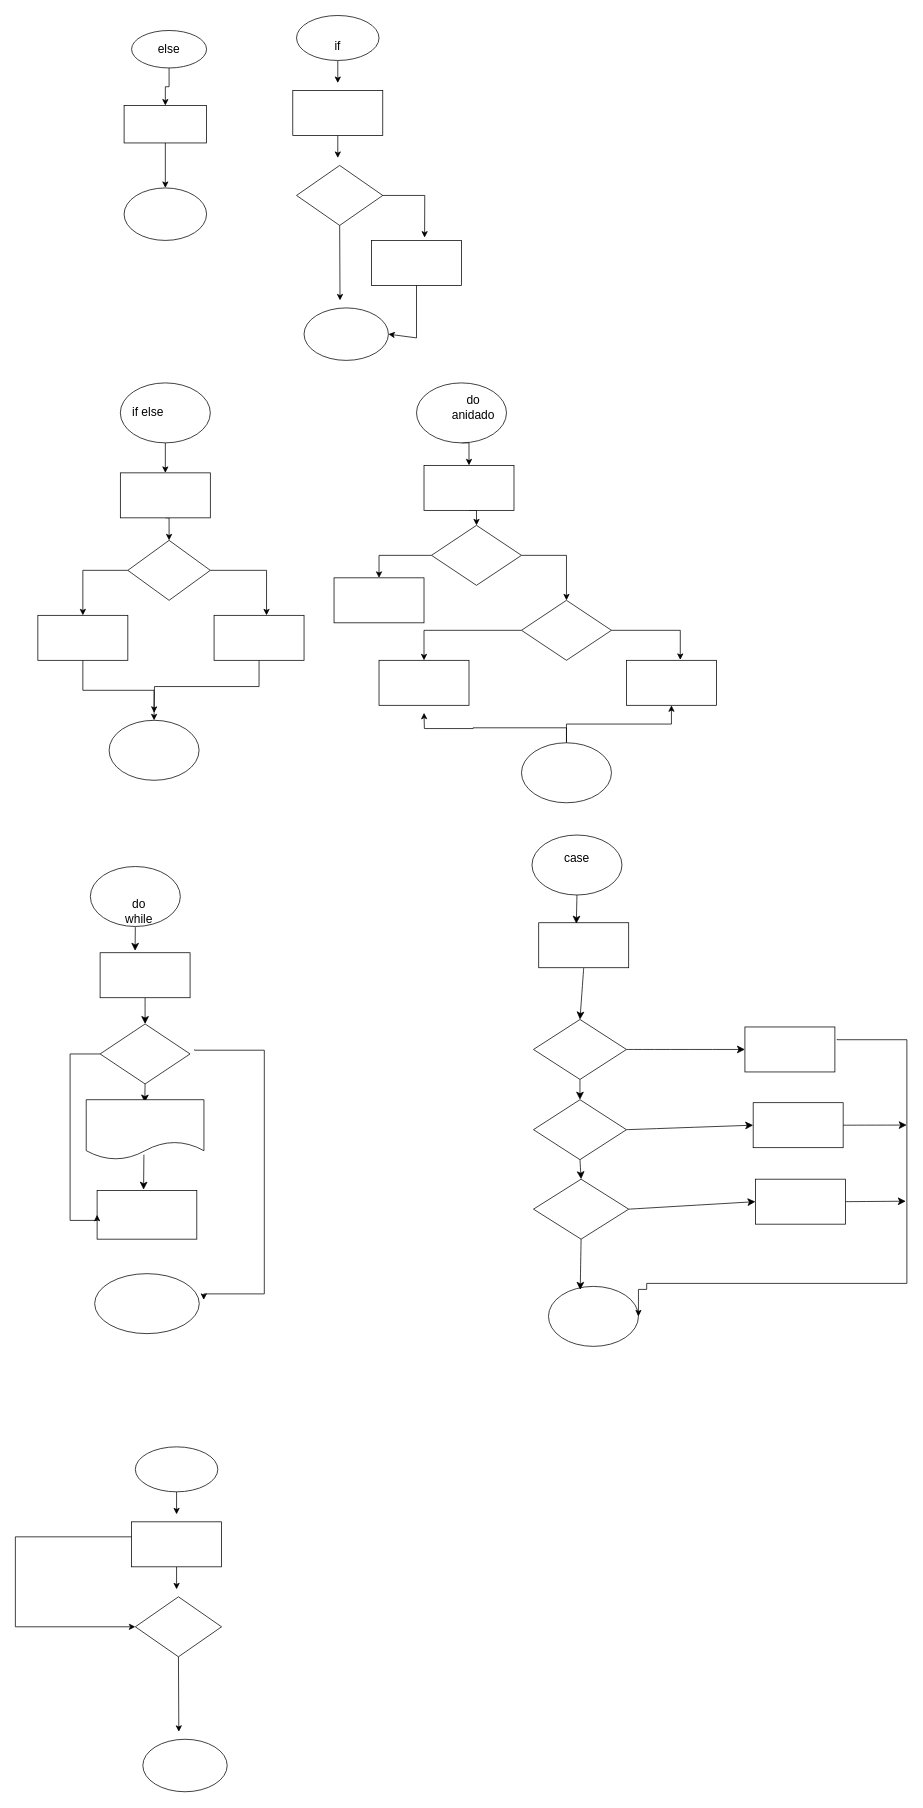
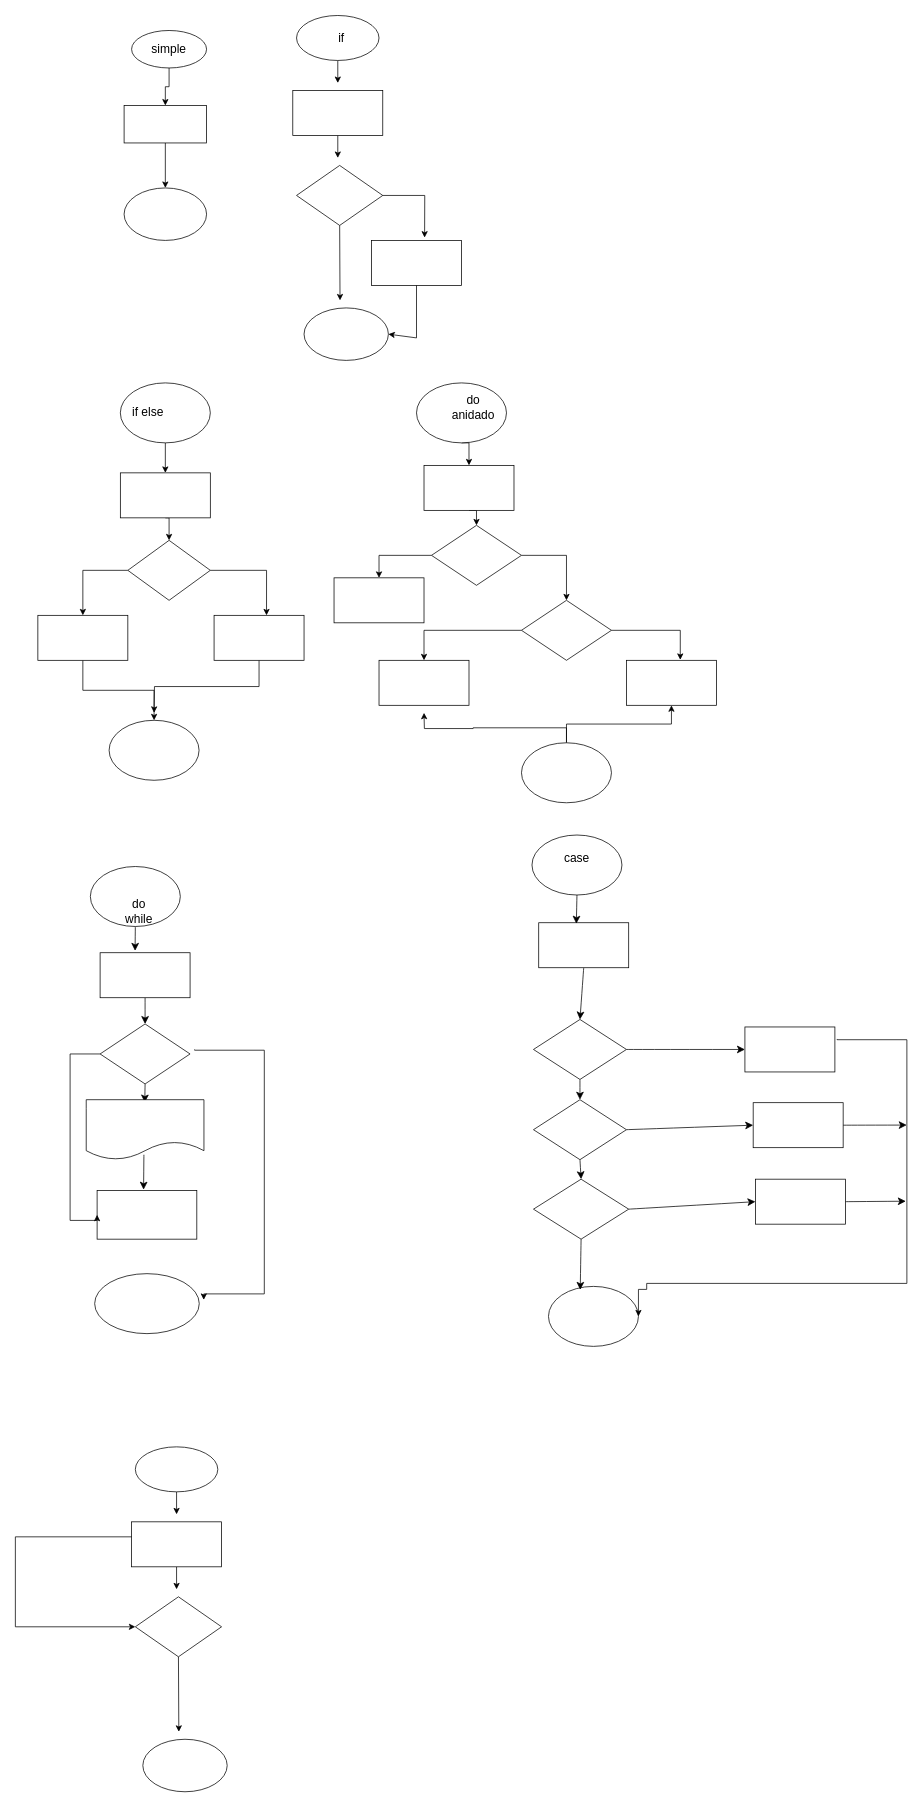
(338, 45) -> (342, 38)
(169, 49) -> (169, 49)
